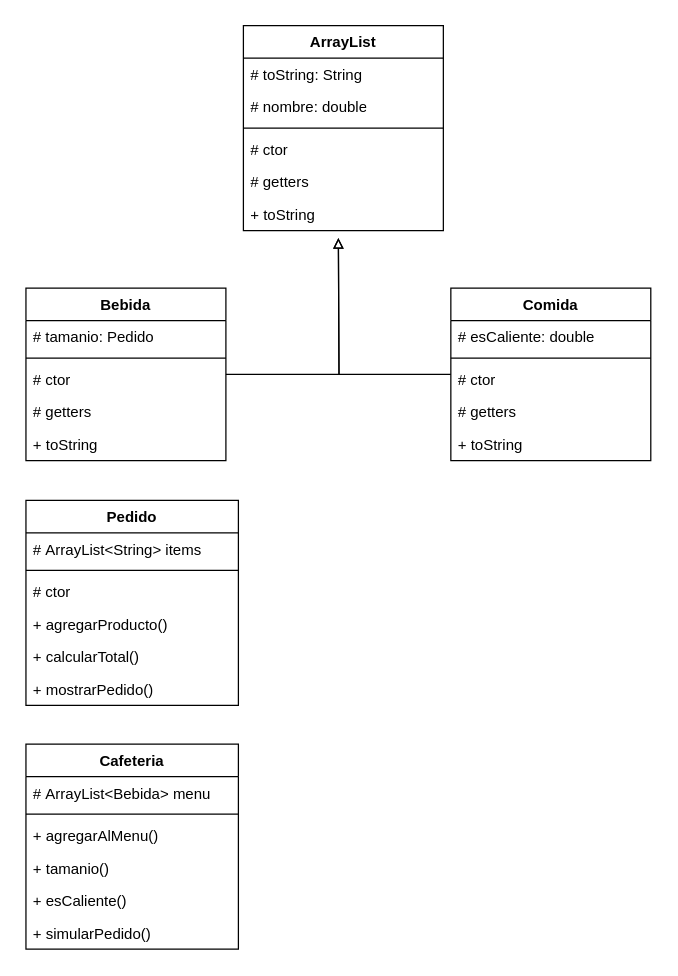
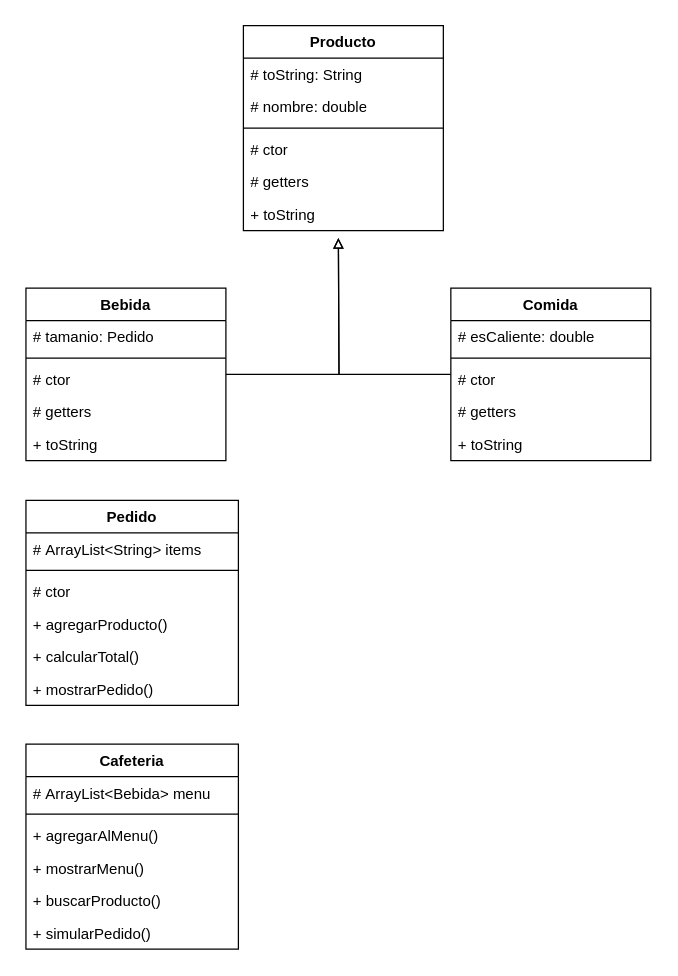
(343, 43) -> (343, 43)
(77, 870) -> (96, 870)
(86, 902) -> (107, 902)
